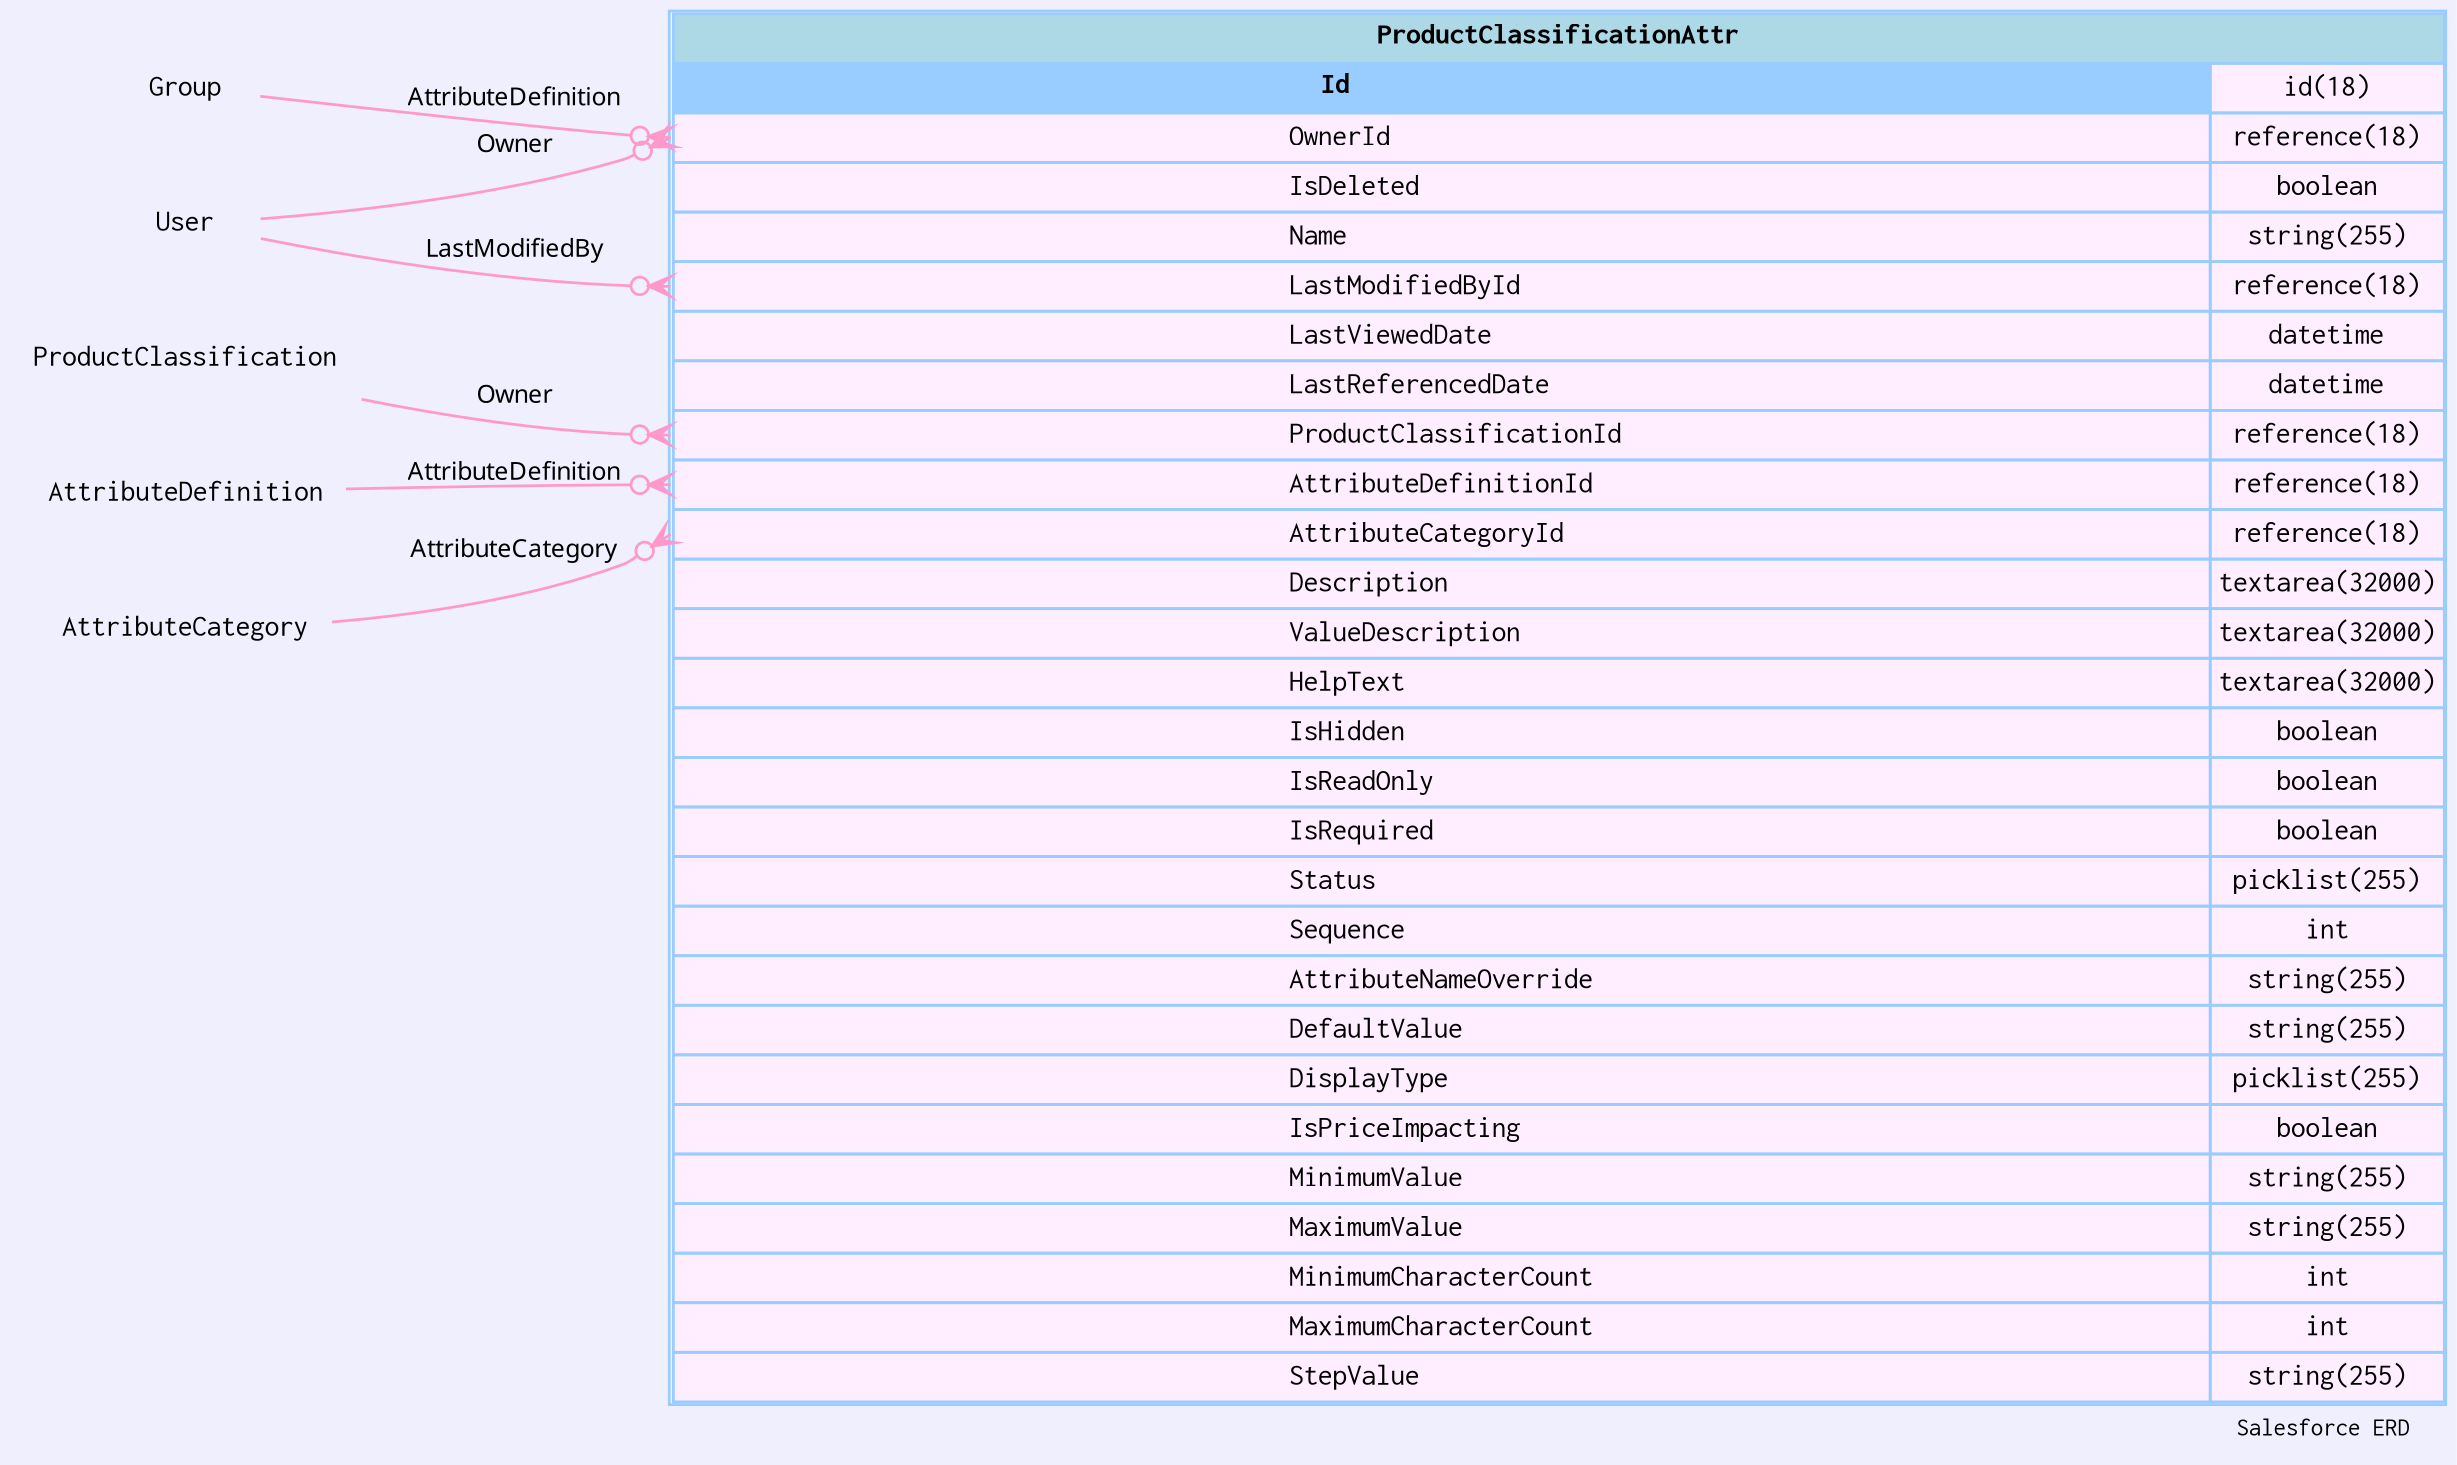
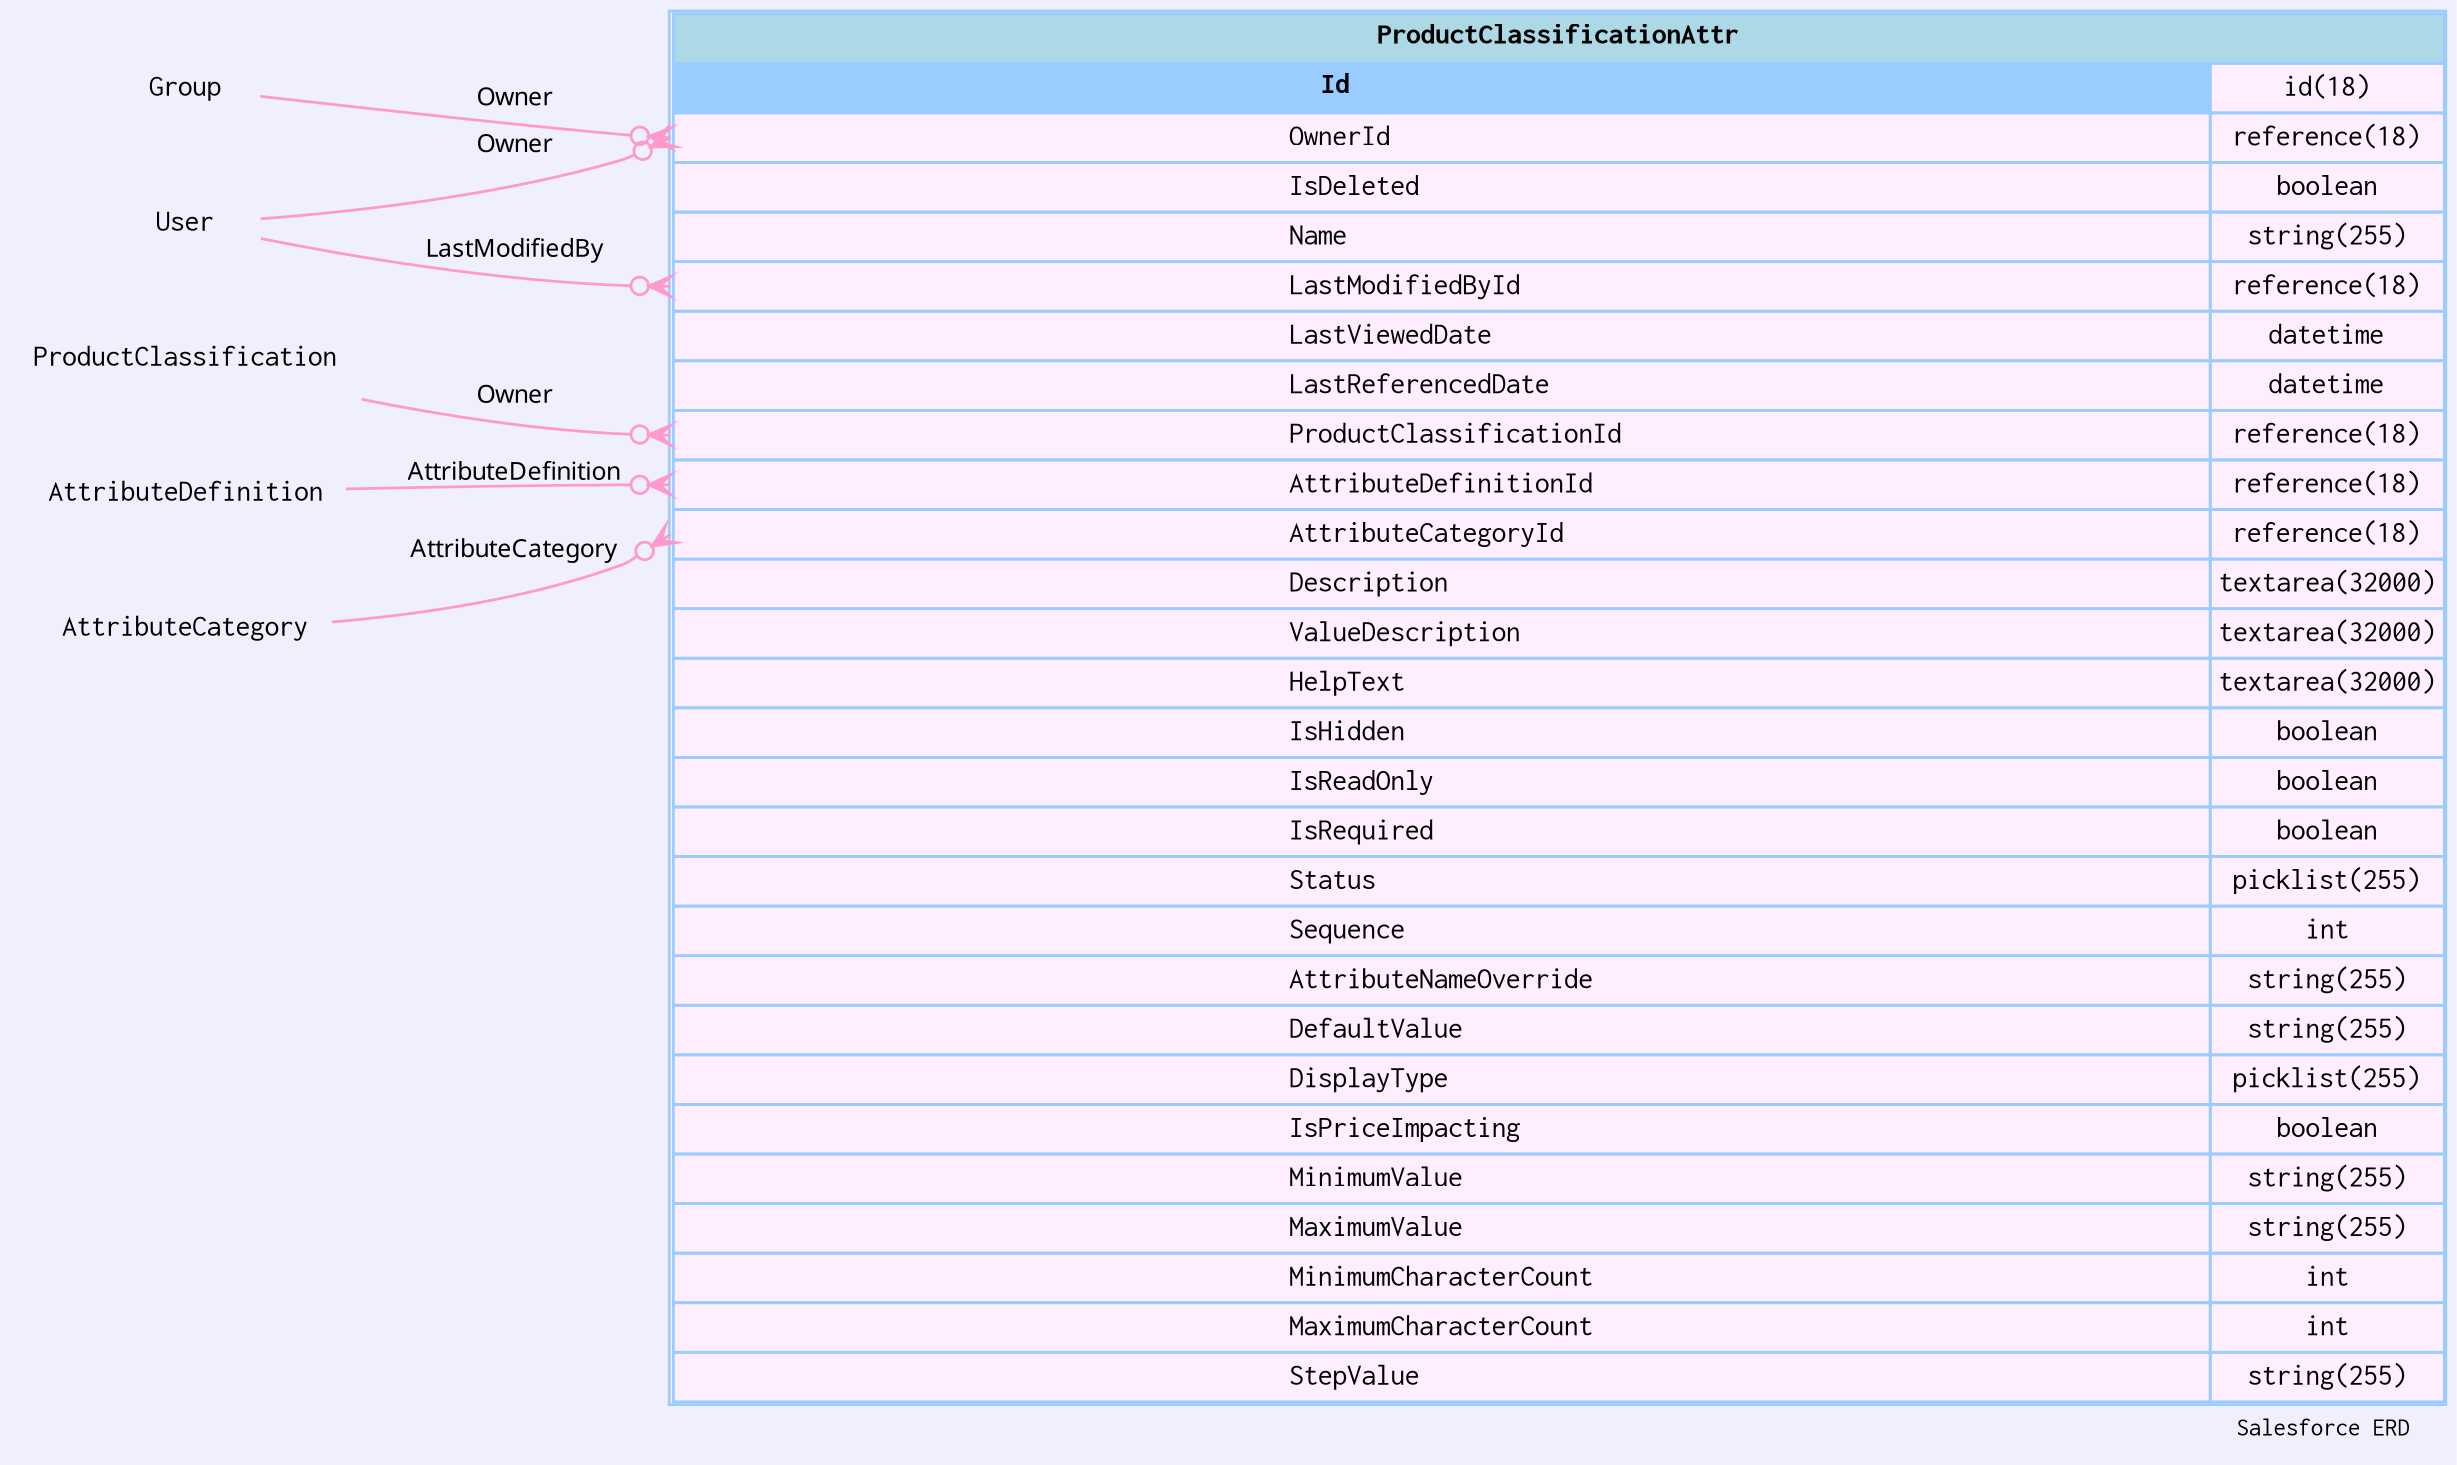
(515, 99) -> (515, 99)
